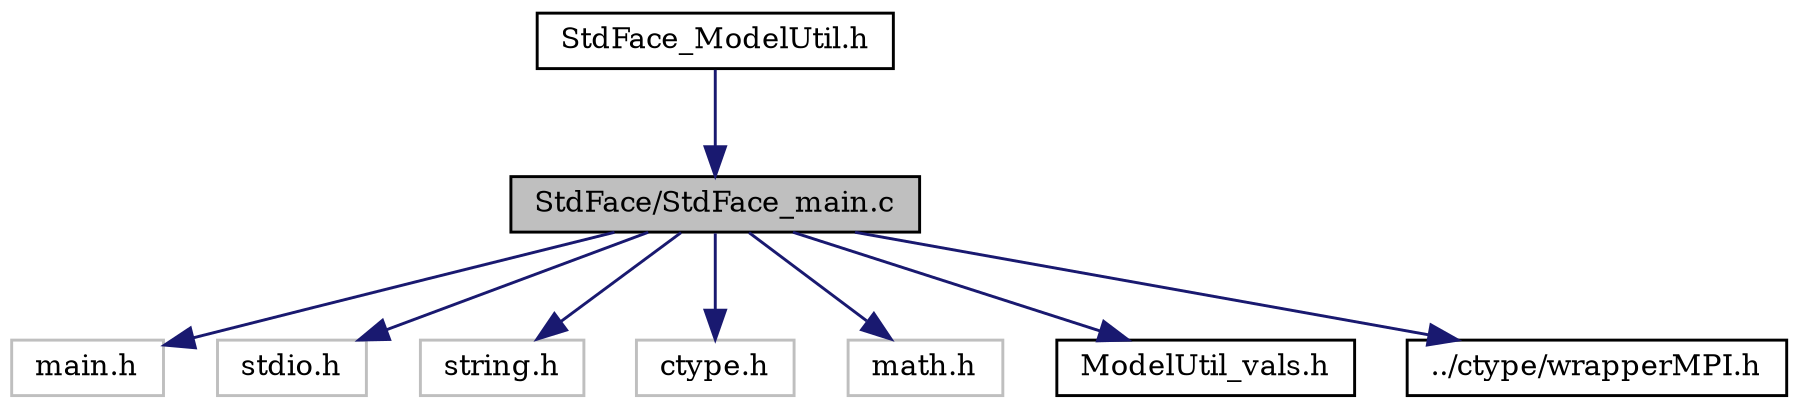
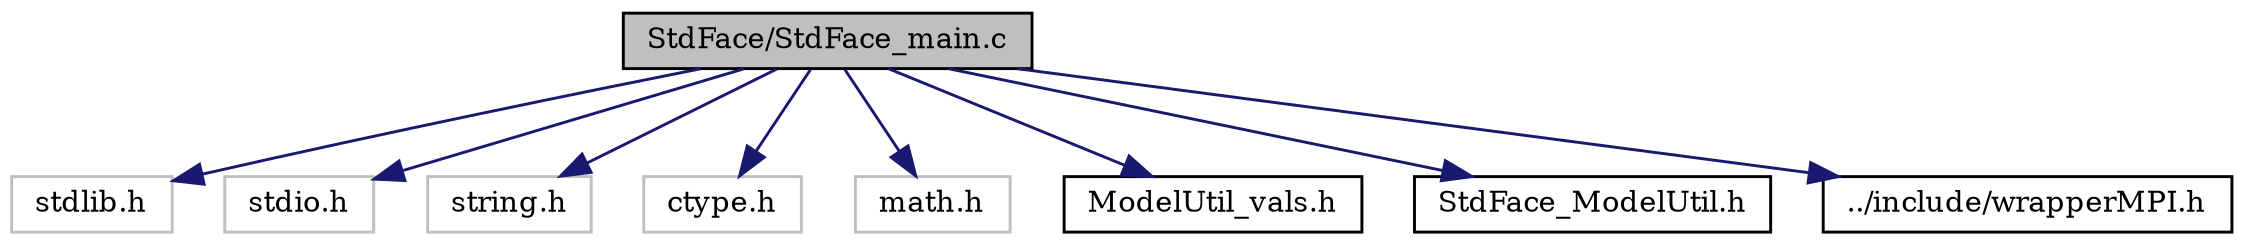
(715, 108) -> (1196, 120)
(88, 368) -> (92, 204)
(1597, 368) -> (2028, 204)
